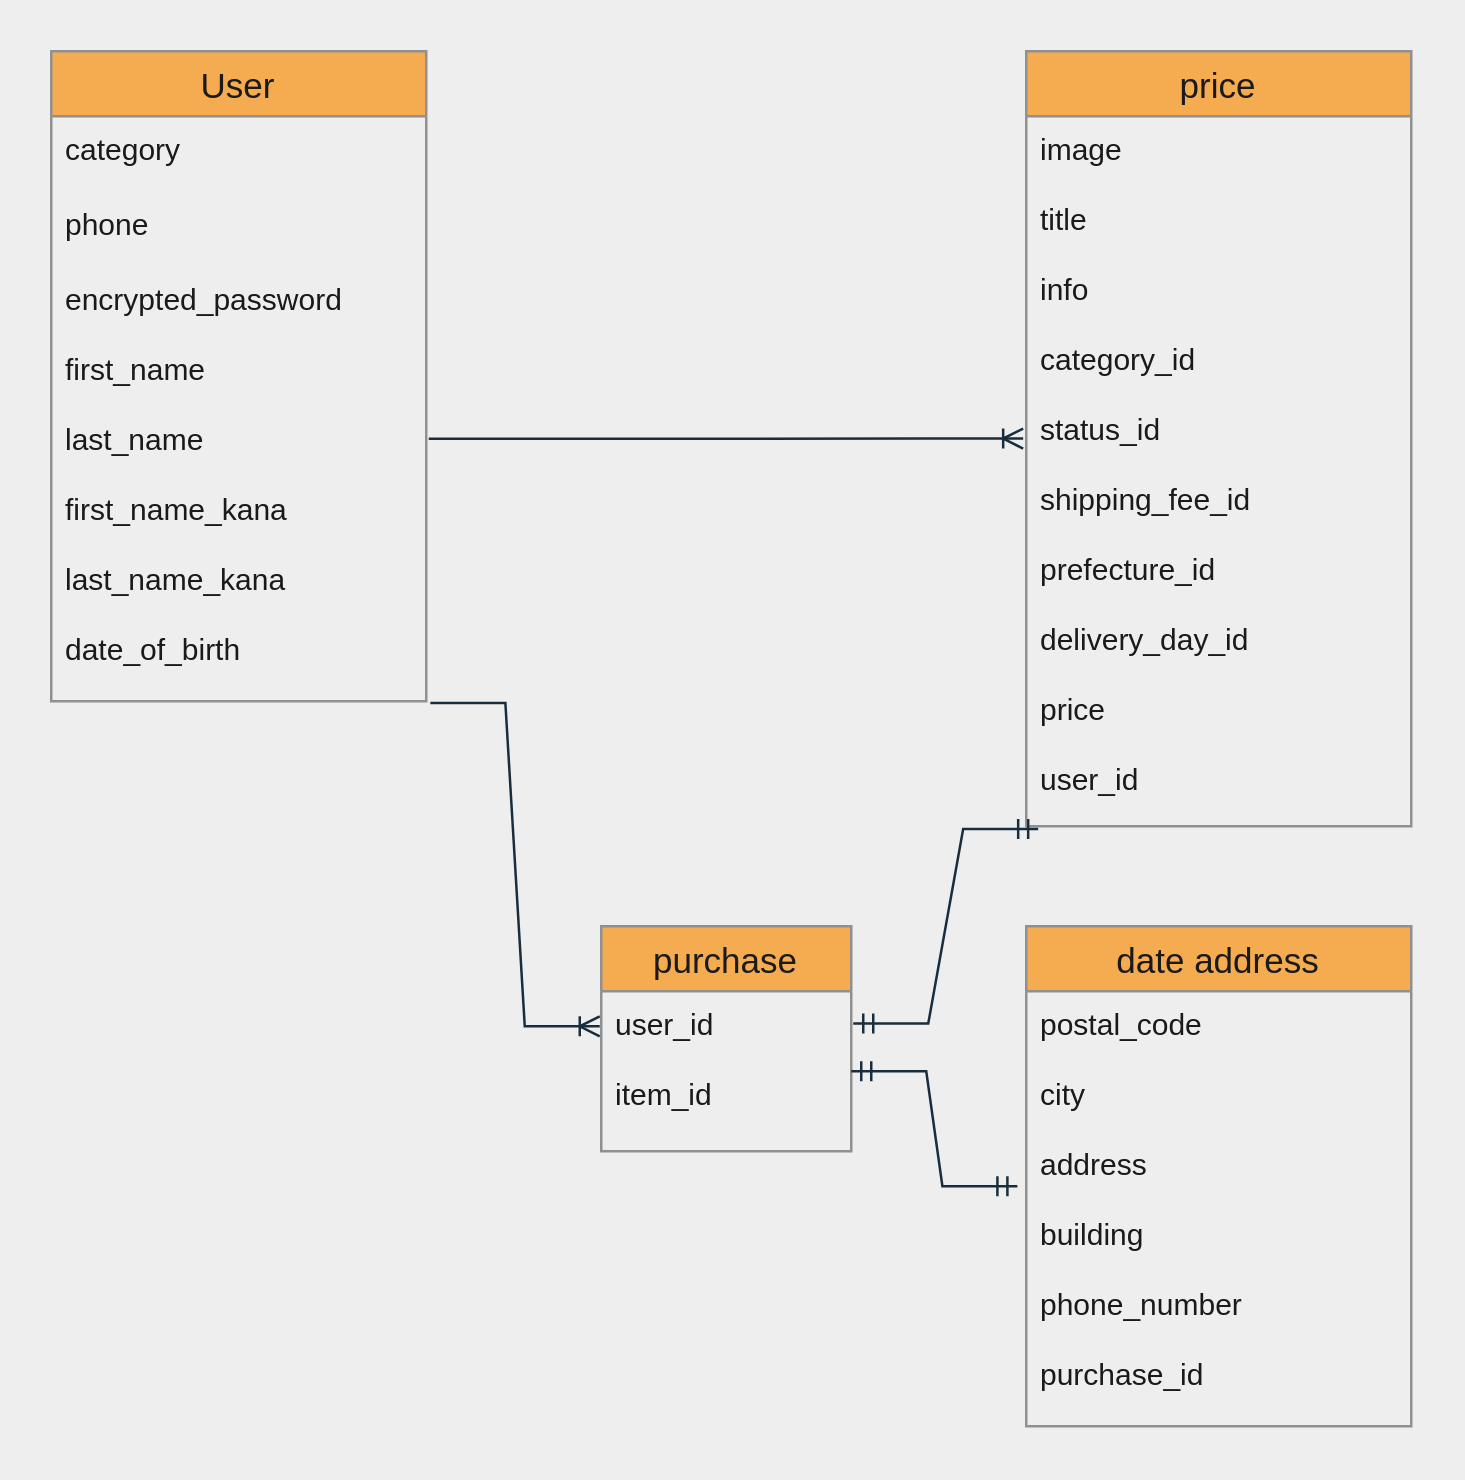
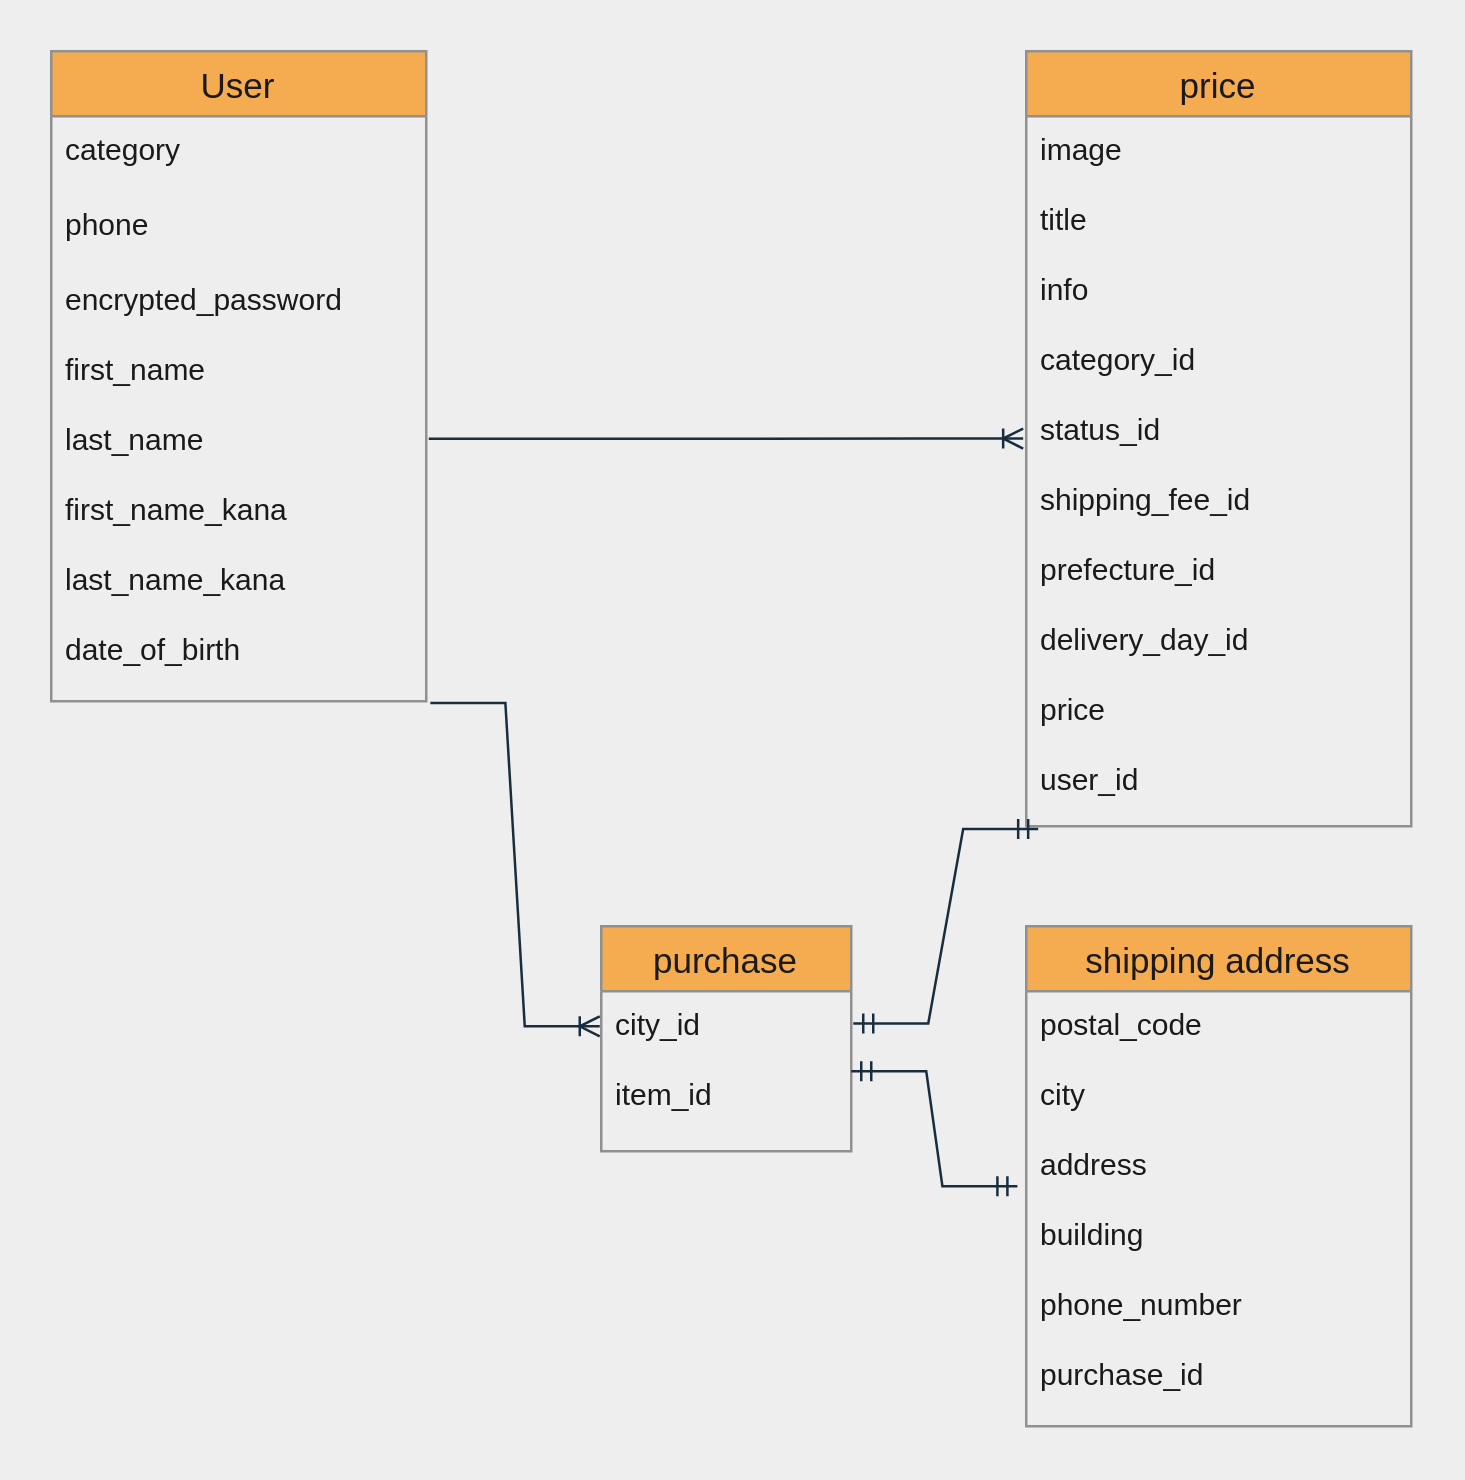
(1218, 961) -> (1218, 961)
(670, 1025) -> (666, 1025)
